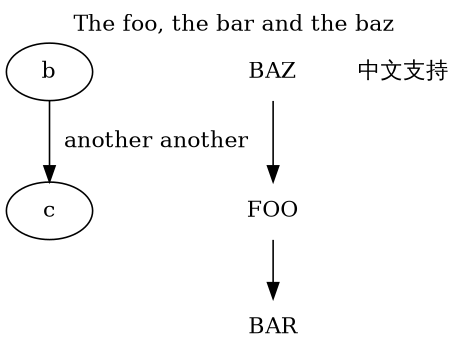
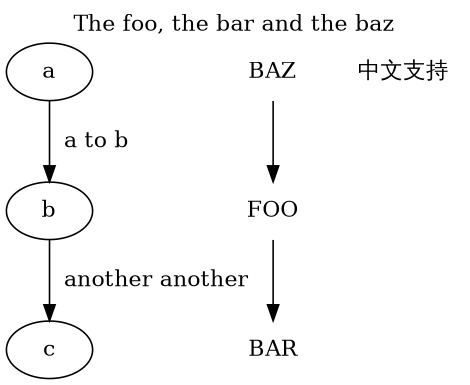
none -> (50, 72)
